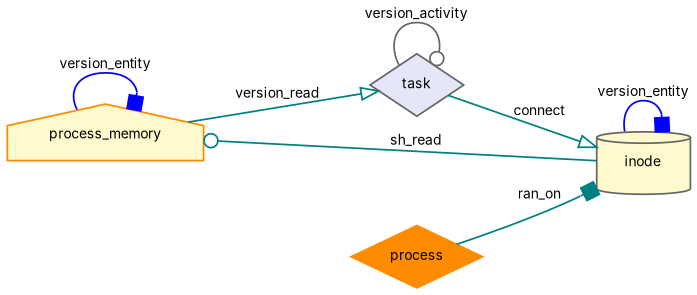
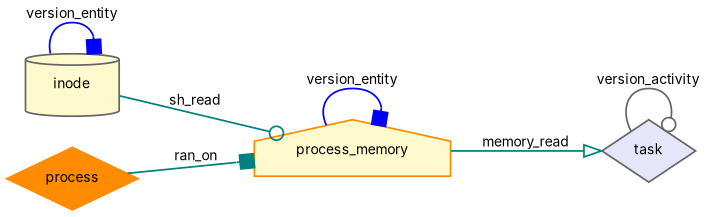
(278, 95) -> (526, 143)
(514, 118) -> none
(519, 222) -> (182, 168)
